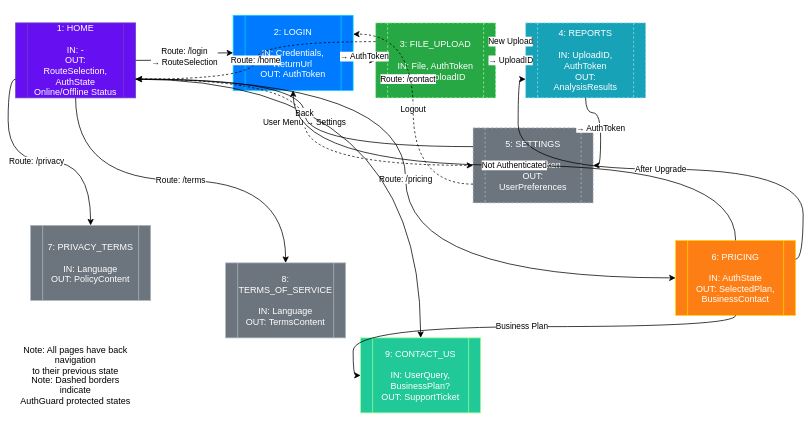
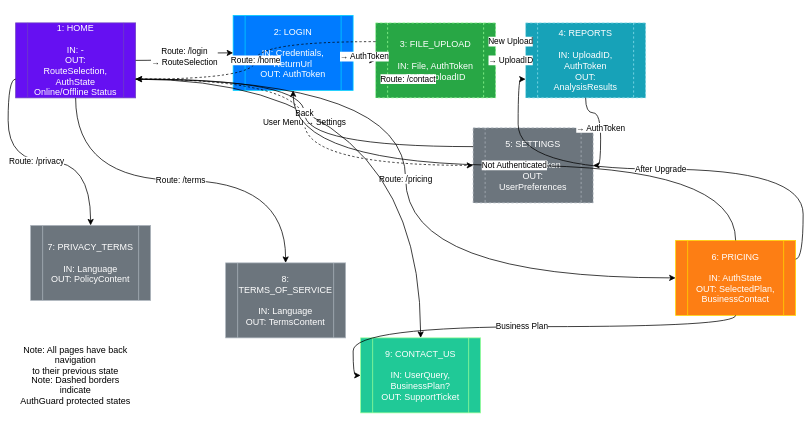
(415, 133) -> none
